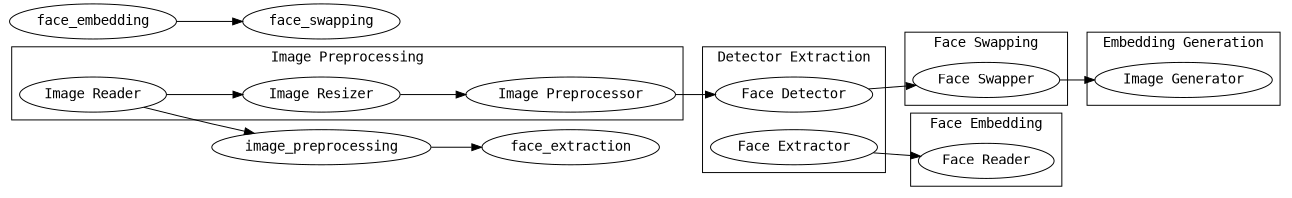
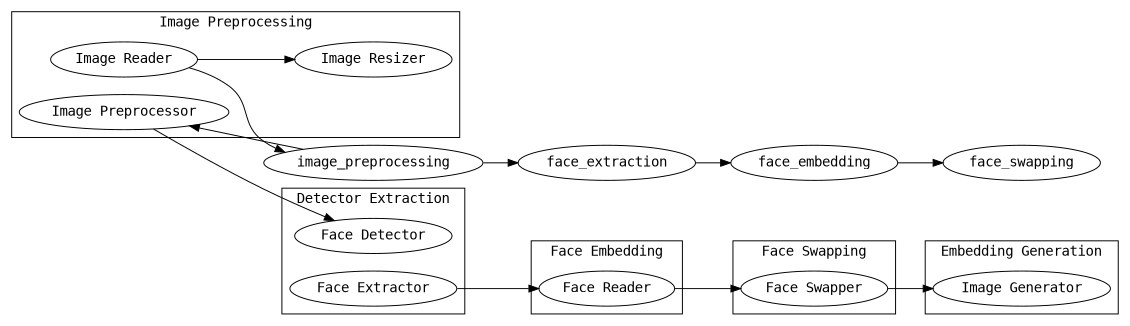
(892, 87) -> (703, 289)
(428, 95) -> (251, 139)
none -> (708, 163)
